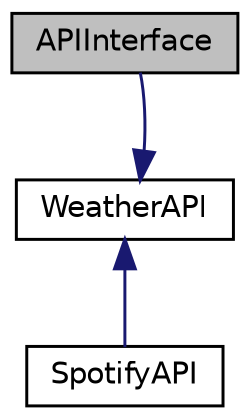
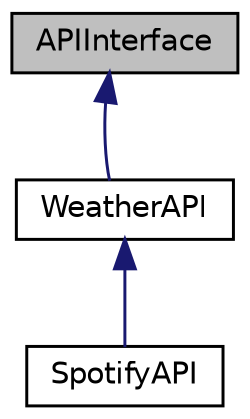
(145, 112) -> (105, 142)
